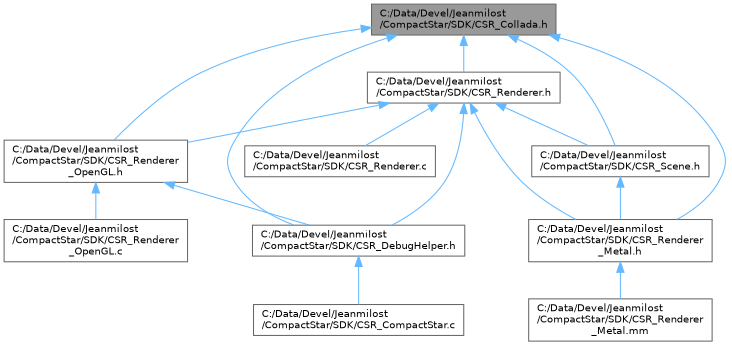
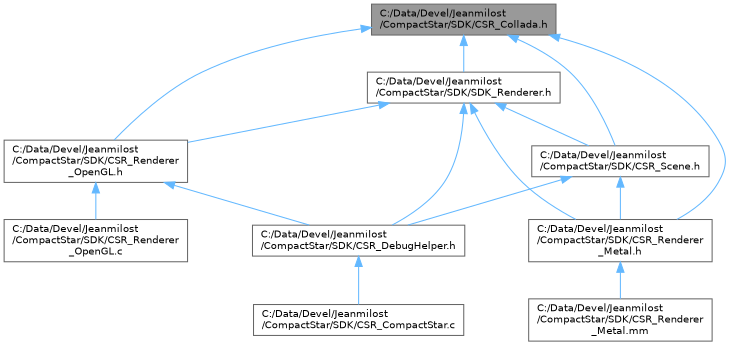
(464, 88) -> (464, 88)
(256, 113) -> (485, 202)
(340, 161) -> none
